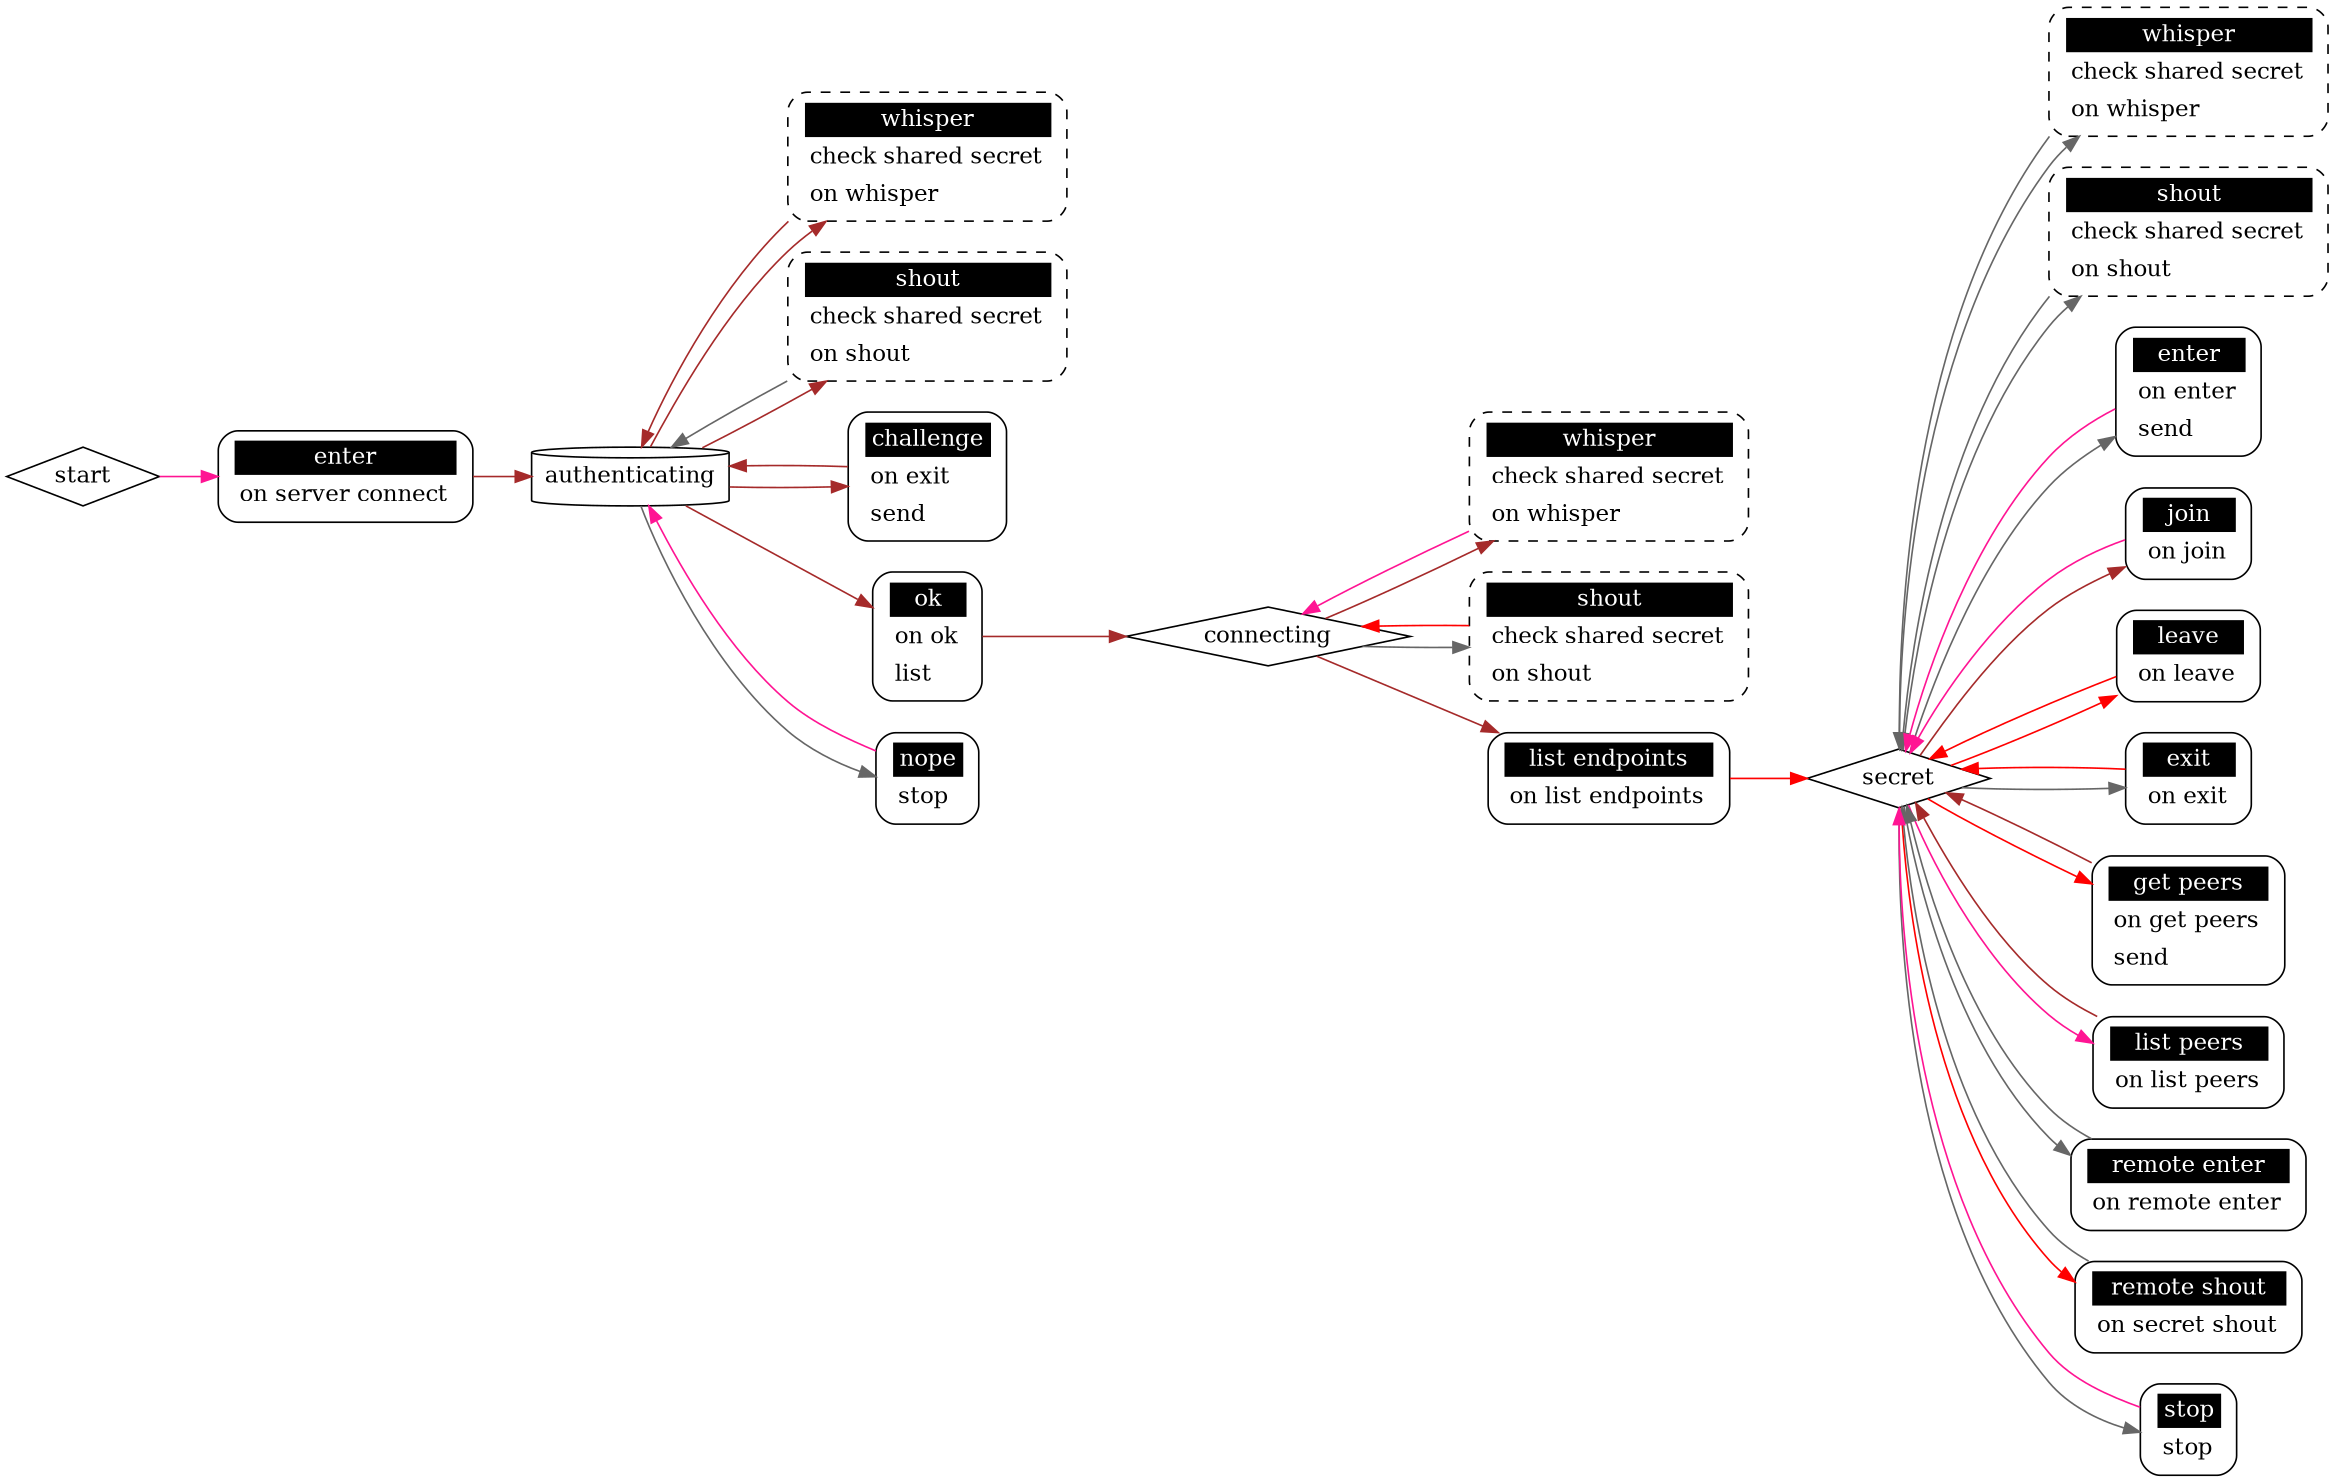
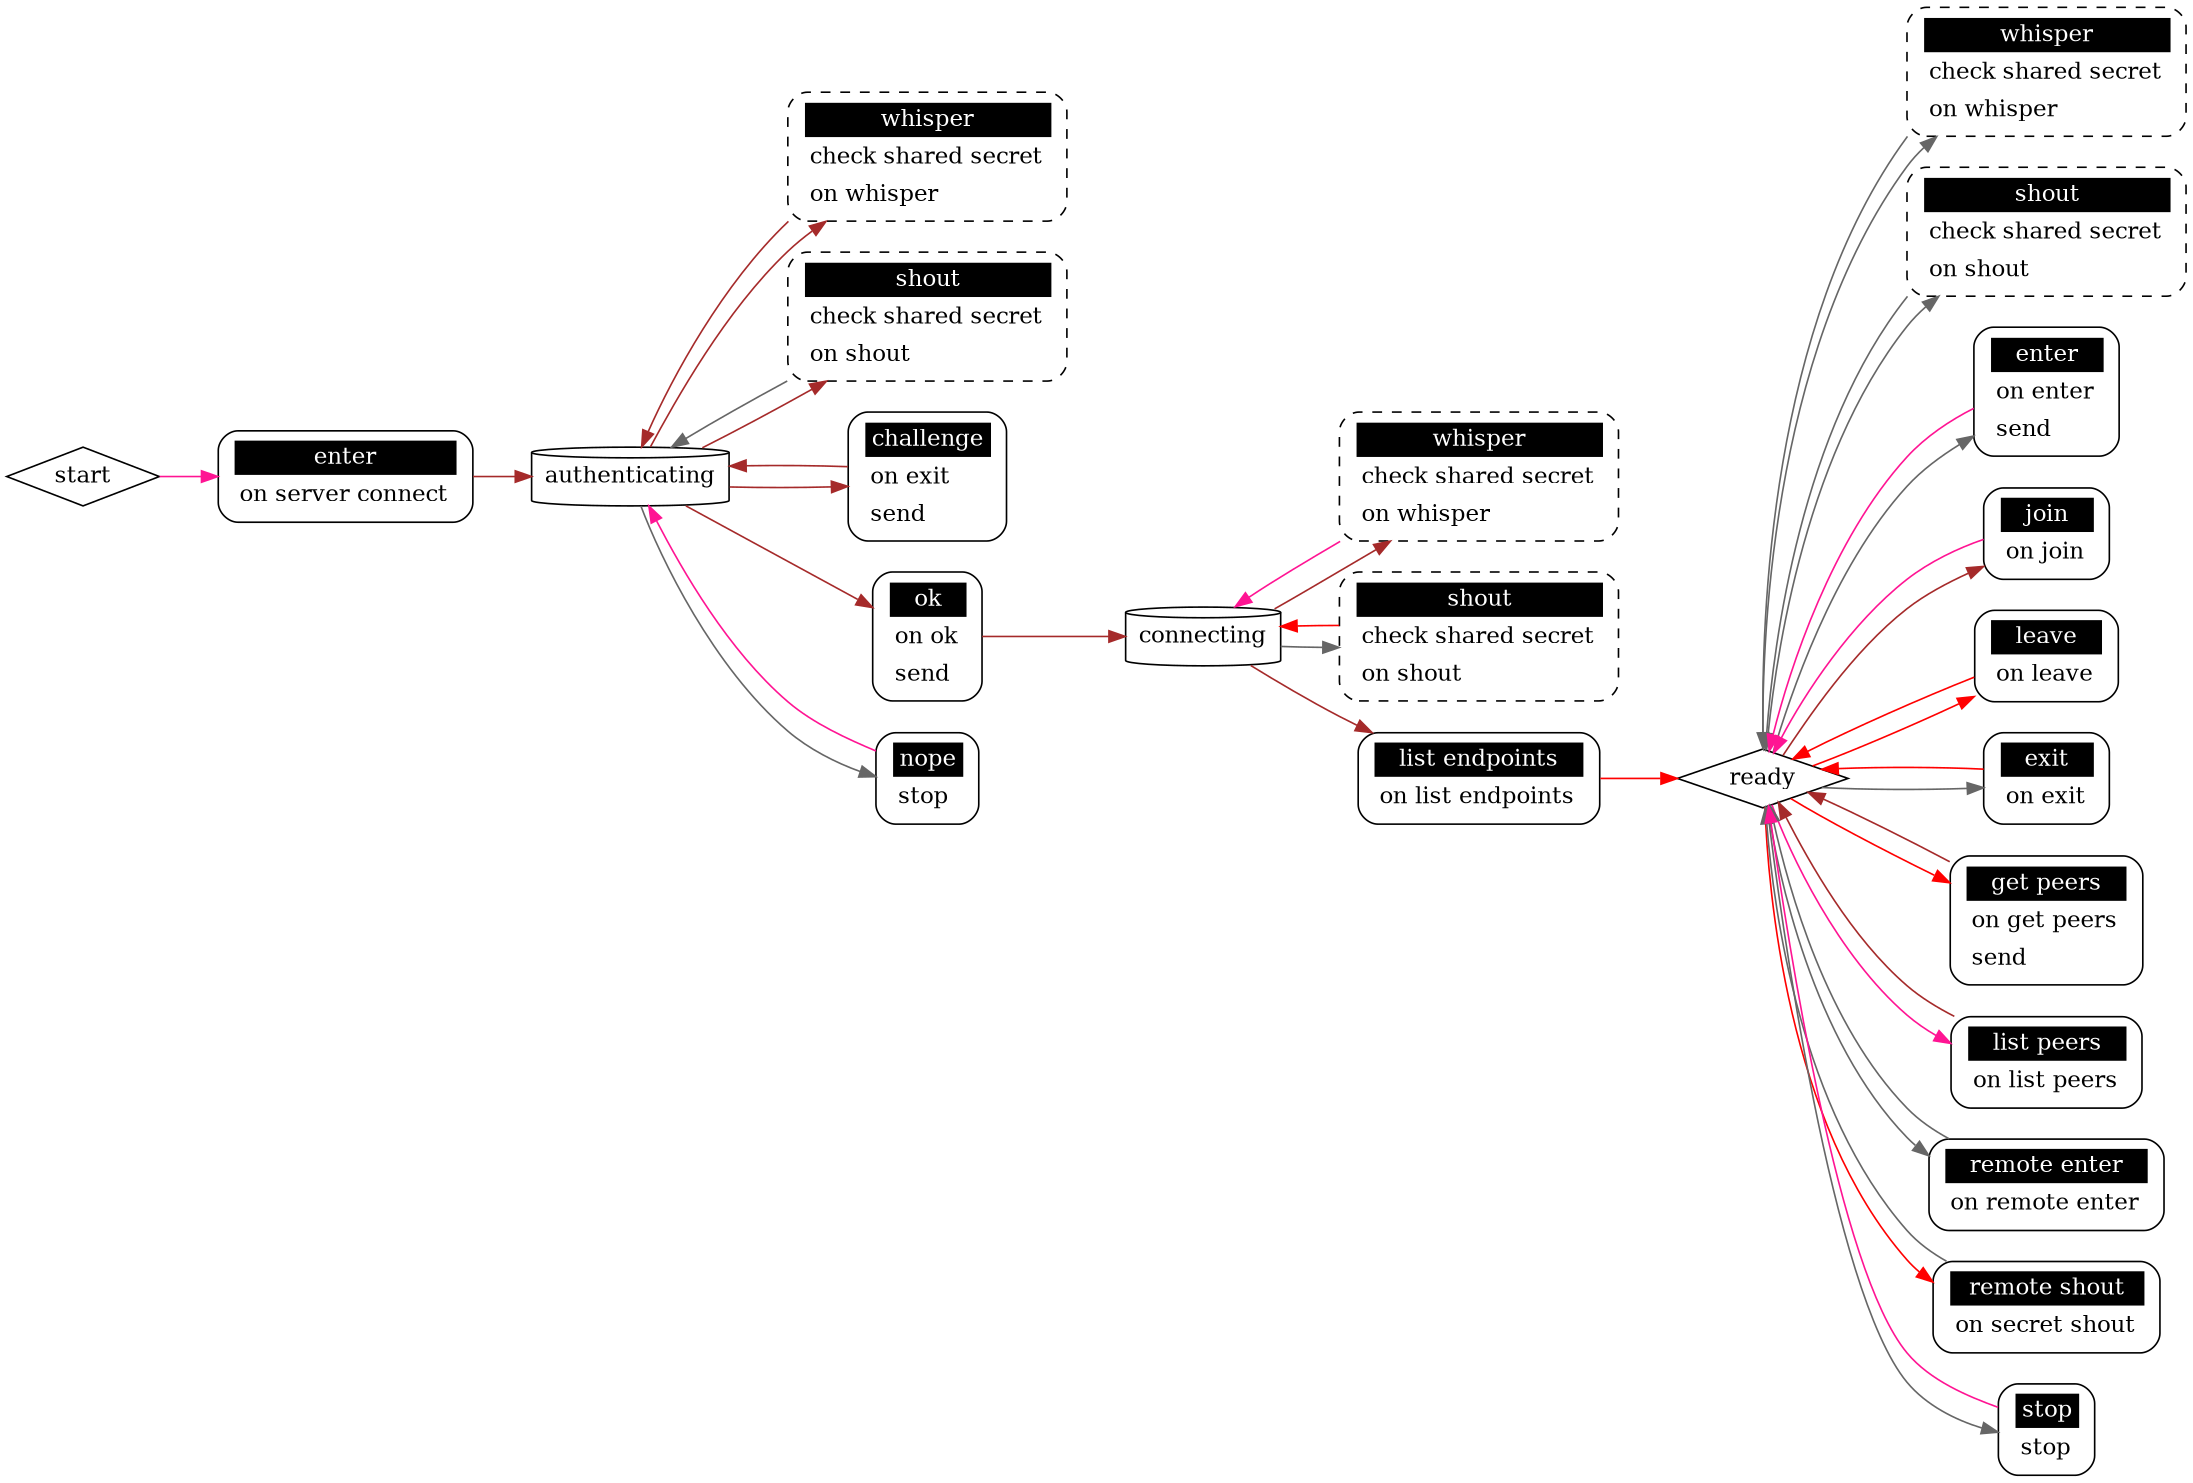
(1268, 636) -> (1203, 636)
(913, 674) -> (922, 674)
(1899, 778) -> (1763, 778)
